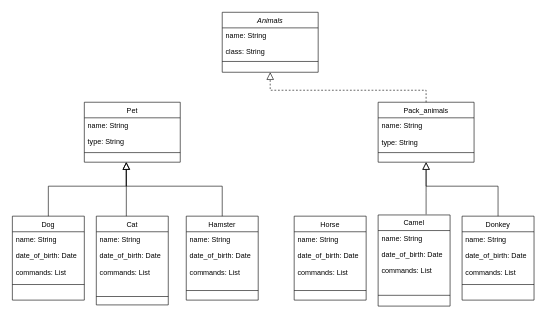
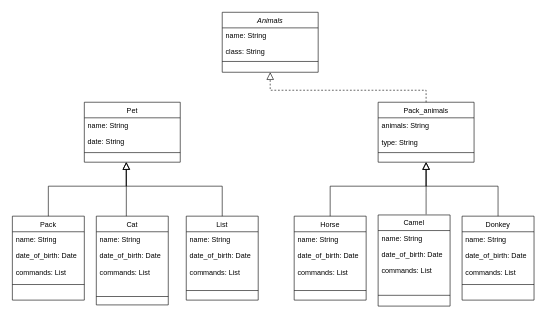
(403, 126) -> (407, 126)
(109, 142) -> (109, 142)
none -> (362, 186)
(48, 224) -> (48, 224)
(222, 224) -> (222, 224)
